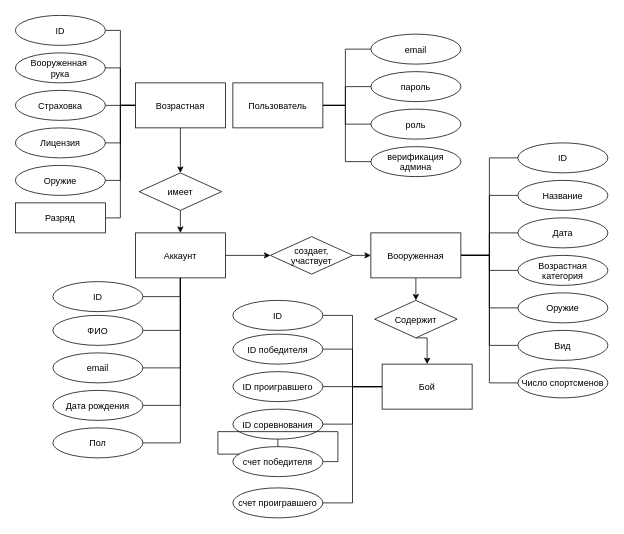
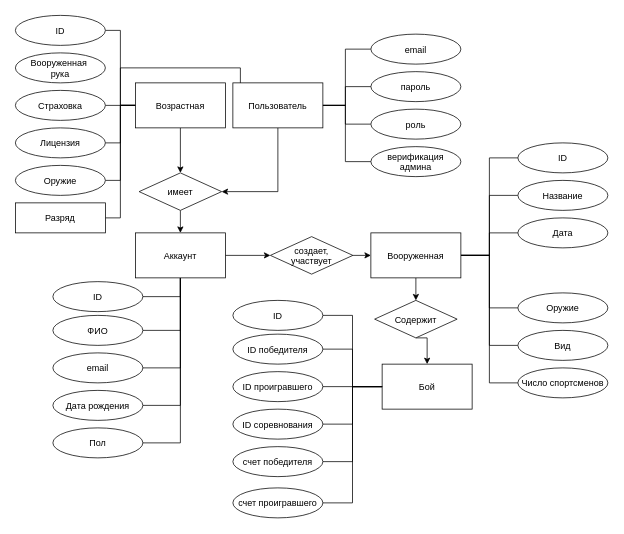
(112, 68) -> (188, 68)
none -> (254, 192)
(505, 270) -> none
(563, 270) -> none
(274, 432) -> (342, 462)
